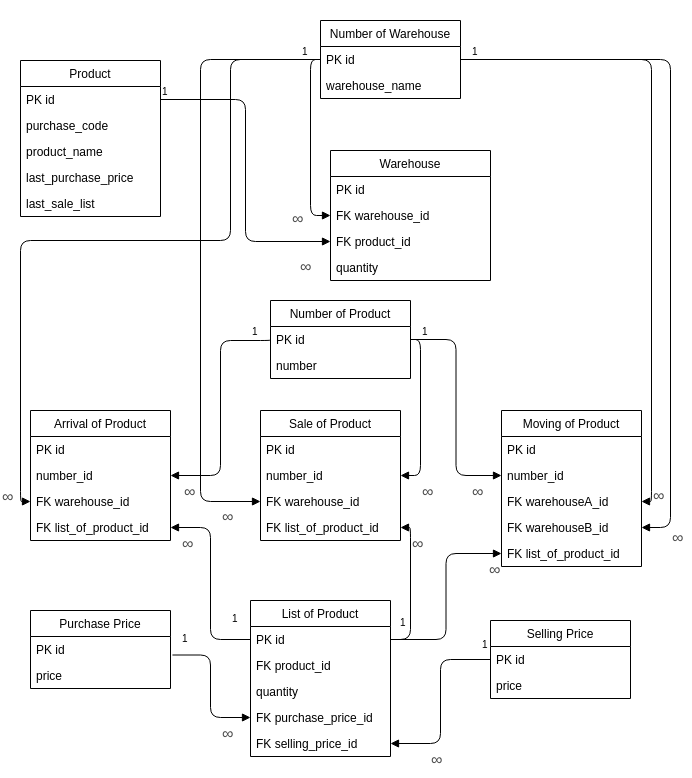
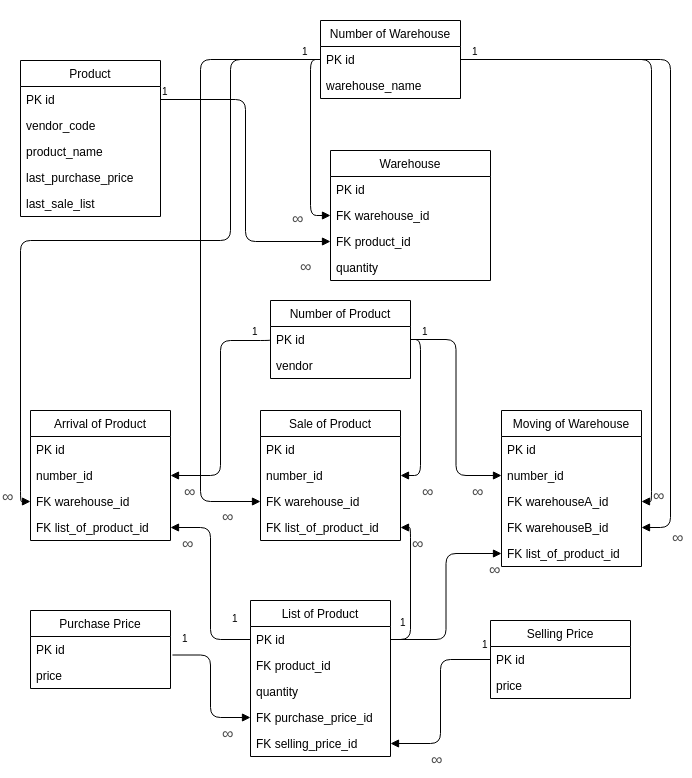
(70, 126) -> (63, 126)
(296, 366) -> (296, 366)
(571, 424) -> (571, 424)
